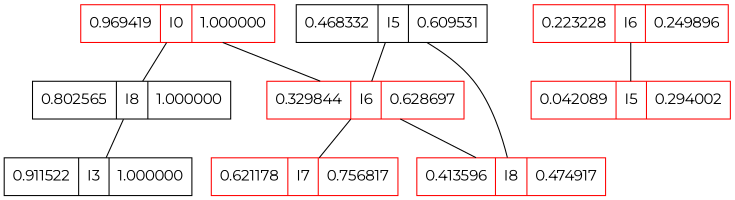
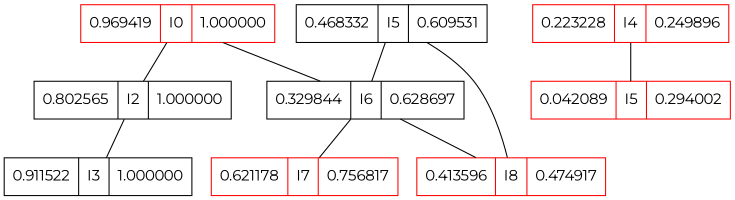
(630, 23) -> (630, 23)
(132, 100) -> (133, 100)
(365, 100) -> (365, 100)
